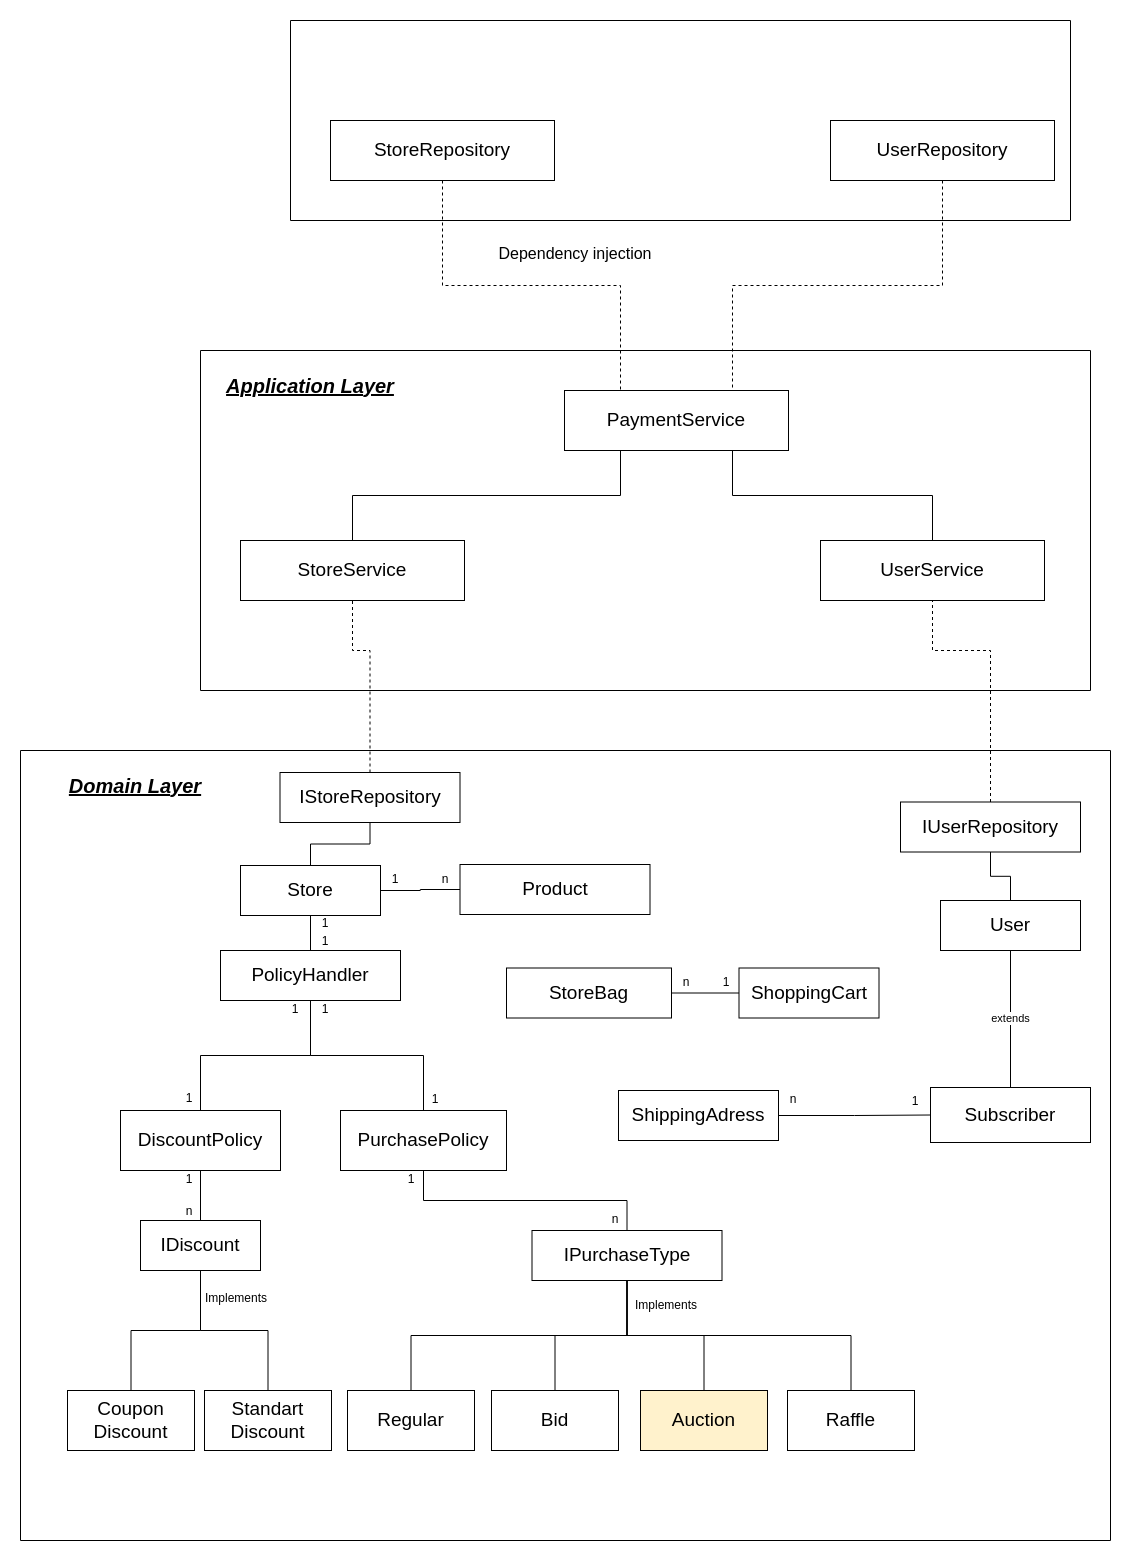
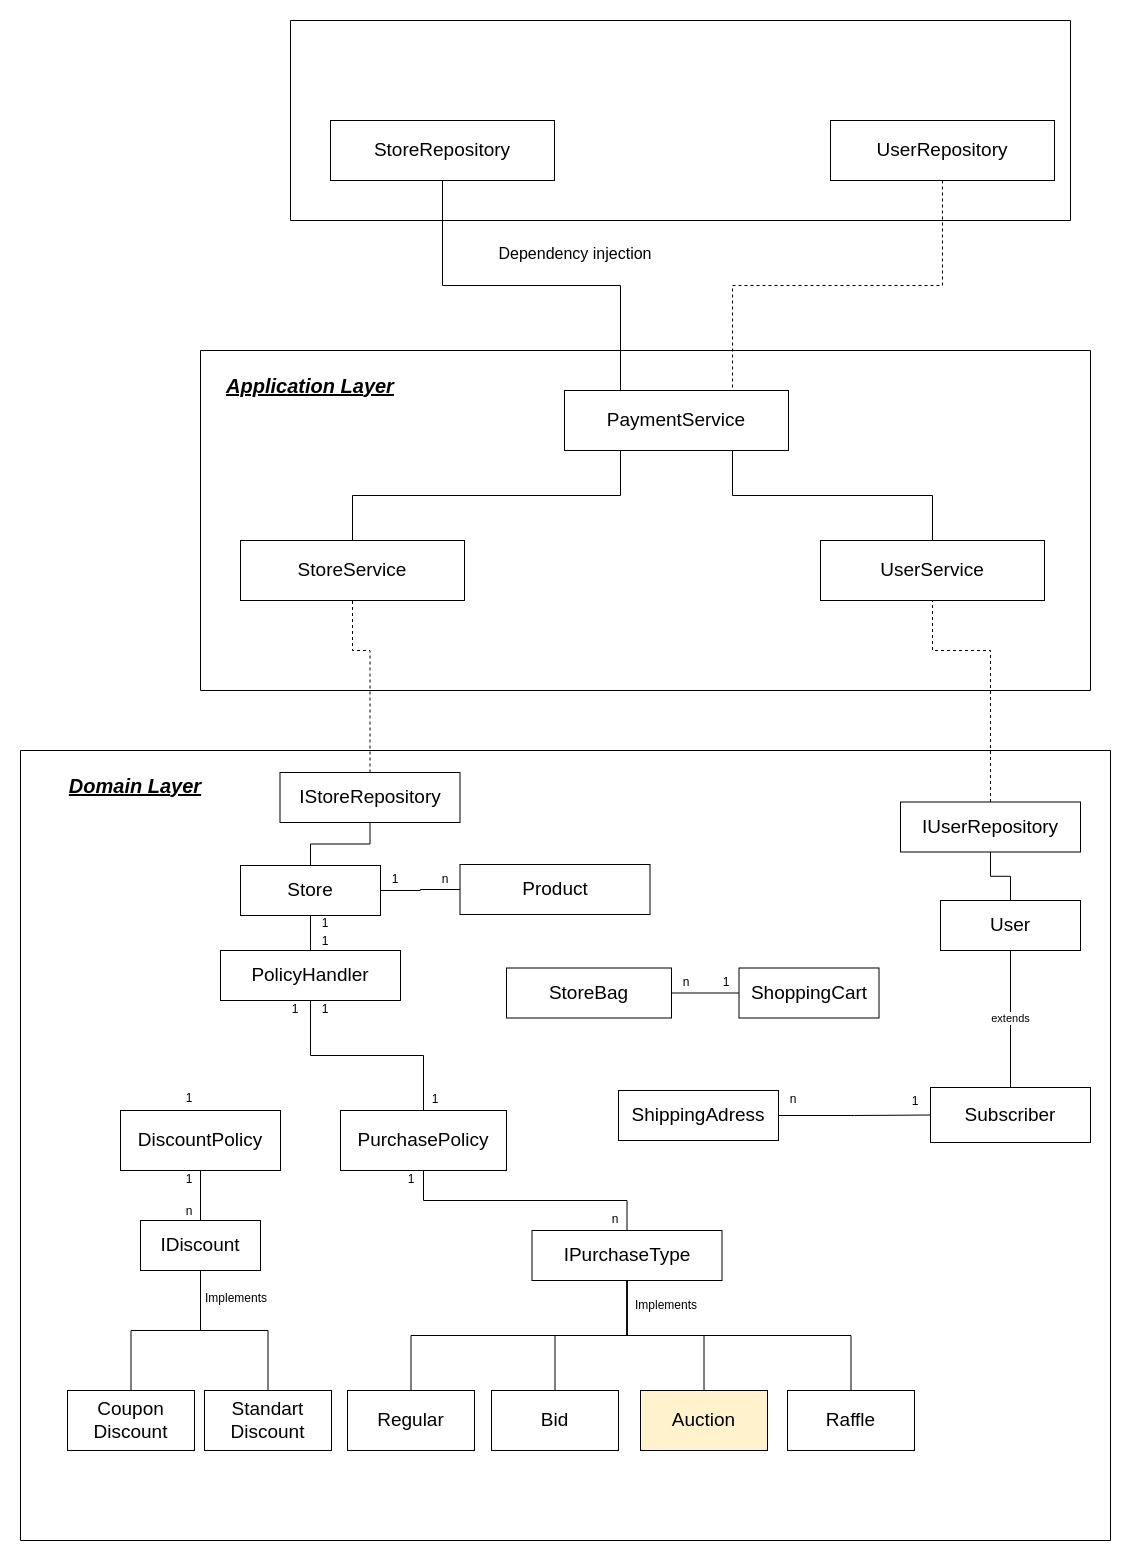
(532, 286) -> (532, 286)
(227, 1056) -> none
